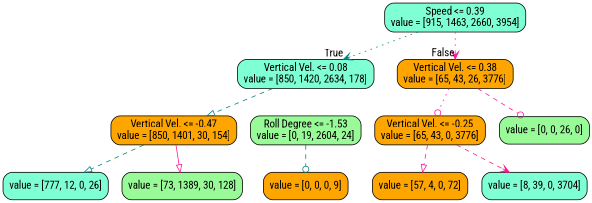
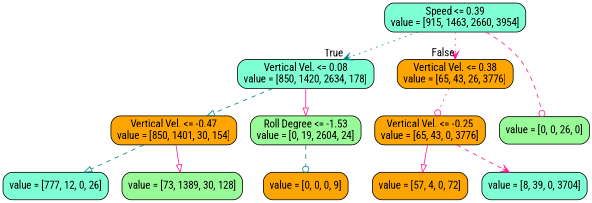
none -> (306, 98)
(498, 101) -> (523, 64)
(426, 155) -> (426, 155)
